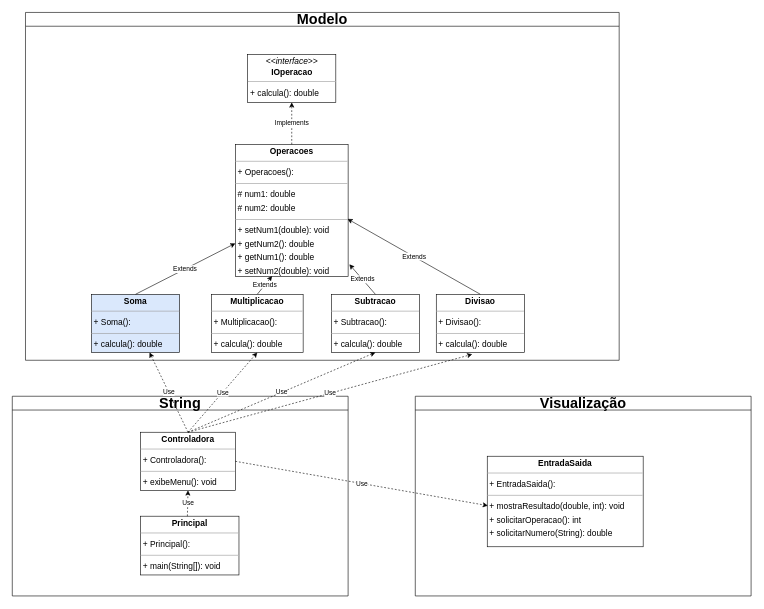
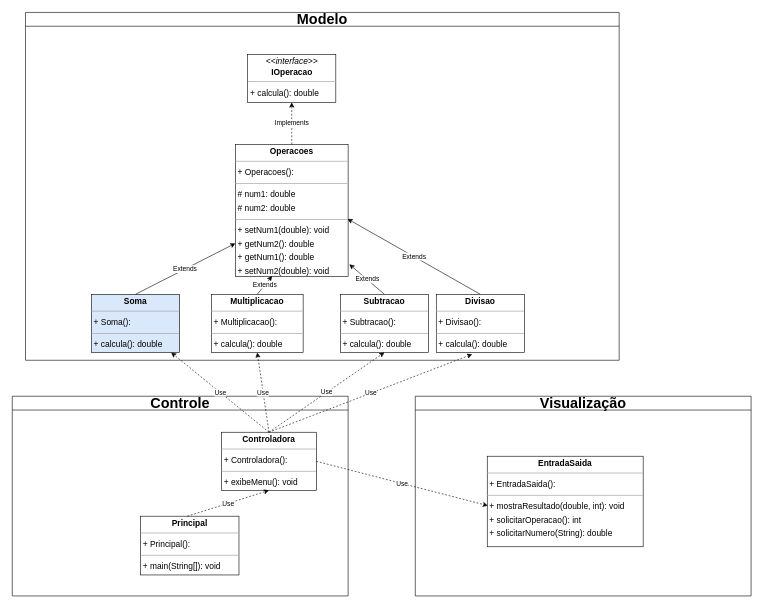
(376, 323) -> (385, 323)
(180, 404) -> (180, 404)
(188, 461) -> (269, 461)
